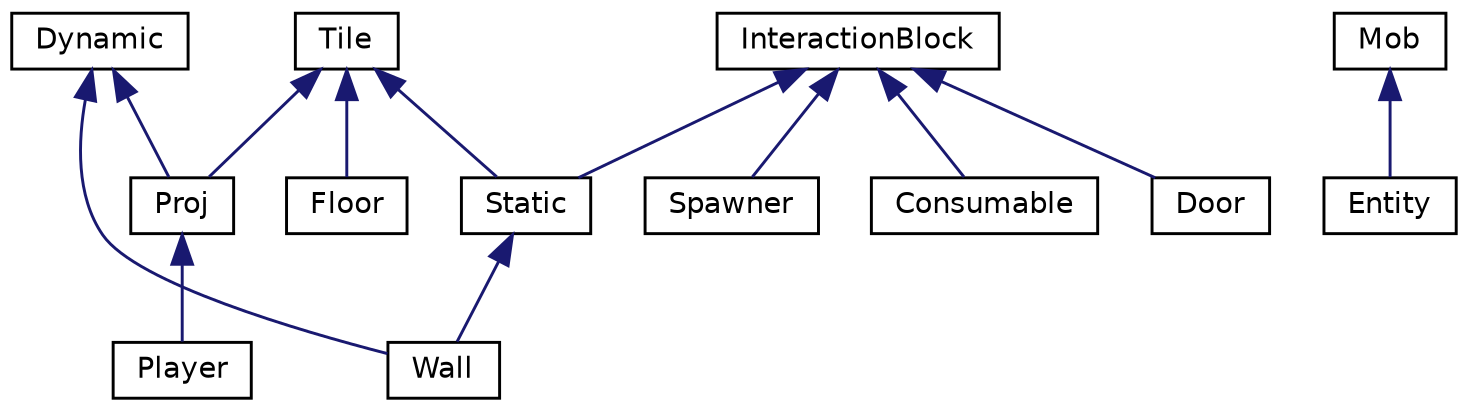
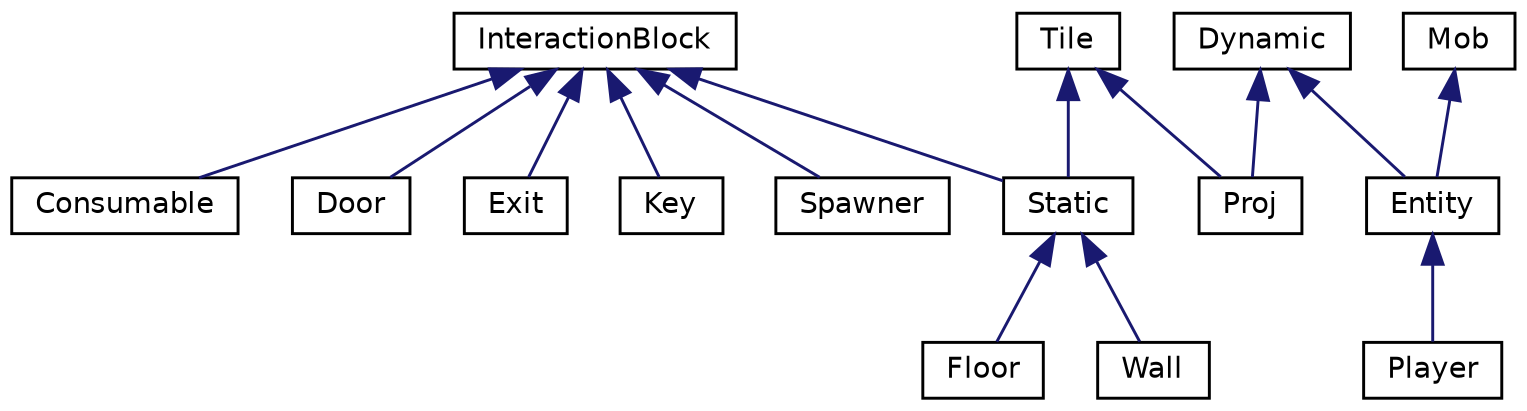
(347, 139) -> (1018, 302)
none -> (516, 206)
none -> (672, 206)
(163, 278) -> (1358, 134)
(182, 307) -> (1433, 303)
